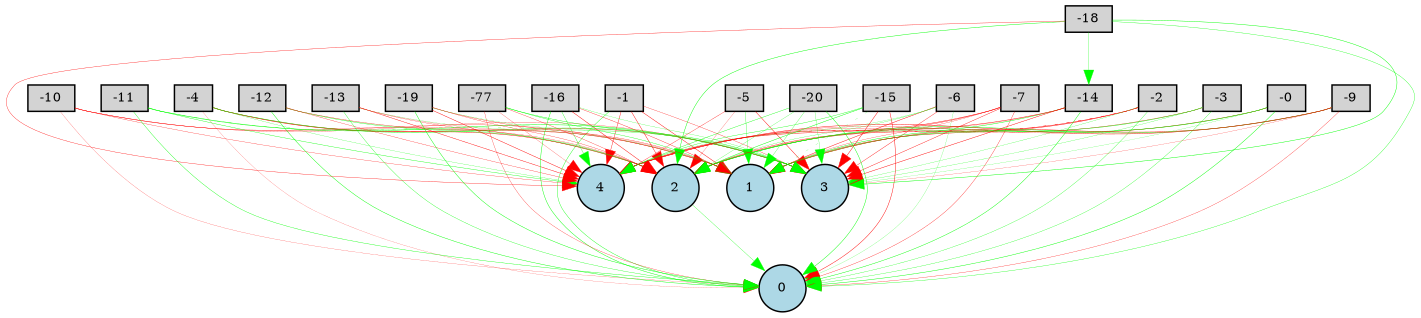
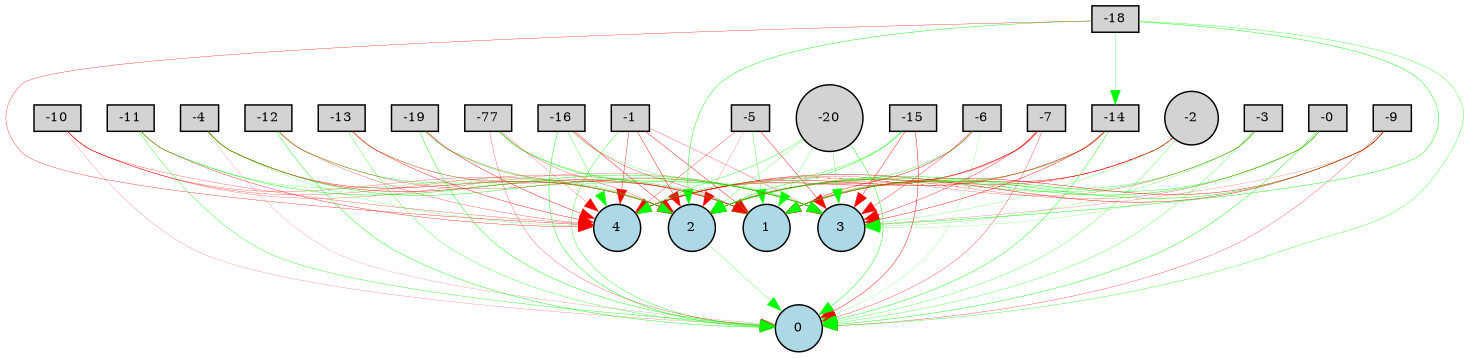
(813, 98) -> (830, 118)
(1158, 98) -> (1192, 118)
(539, 133) -> (539, 179)
(323, 145) -> (352, 207)
